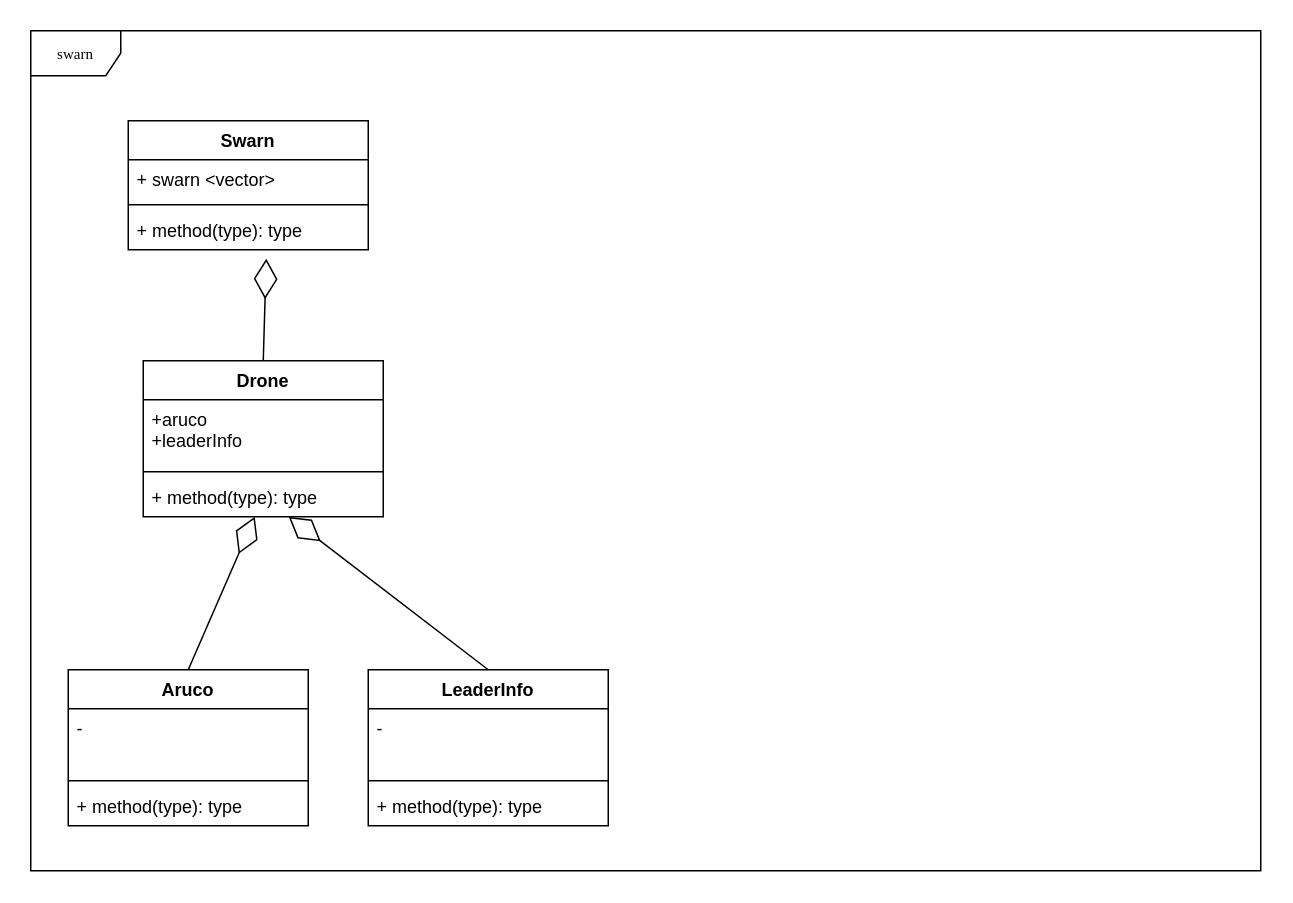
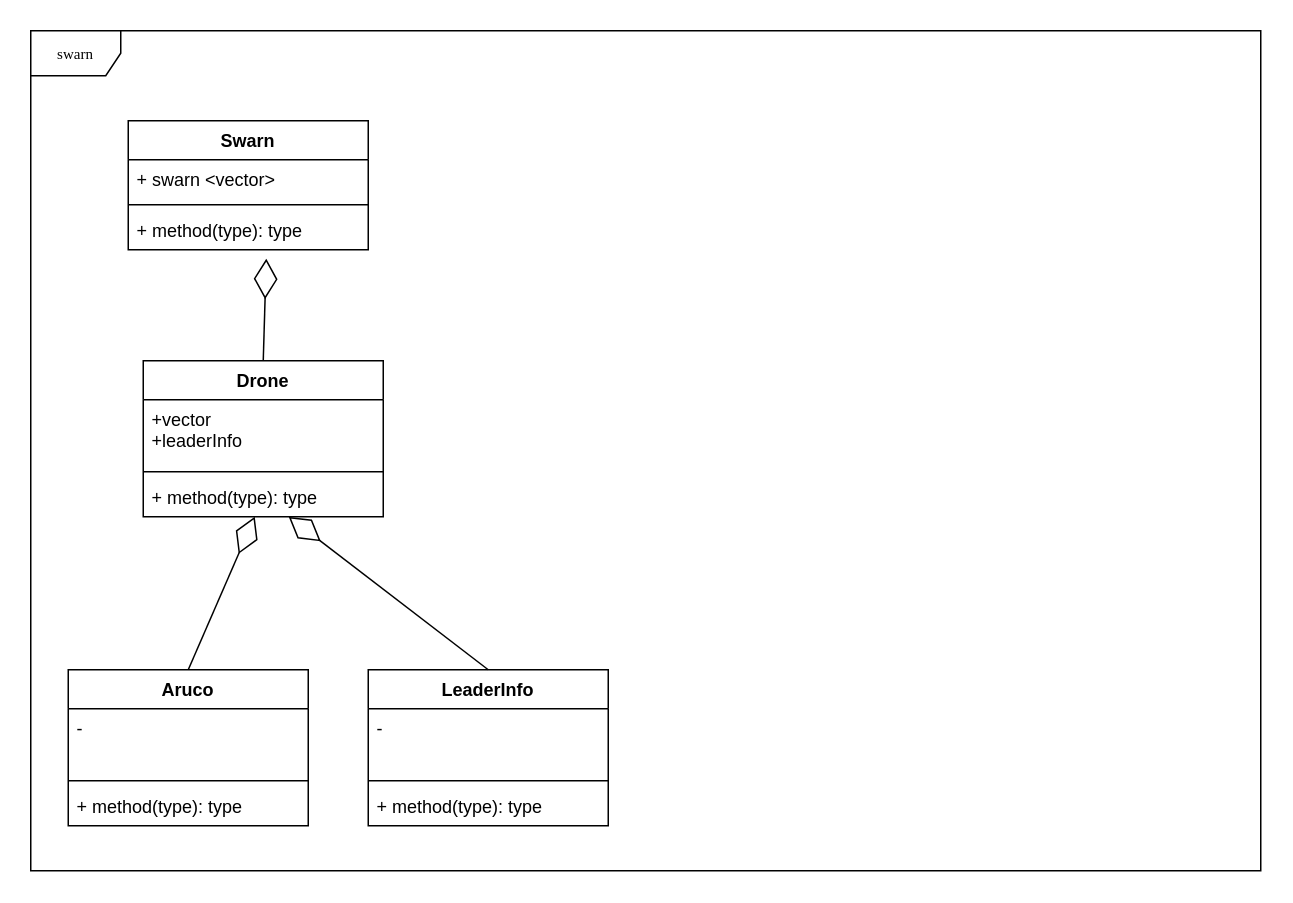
(182, 420) -> (187, 420)
